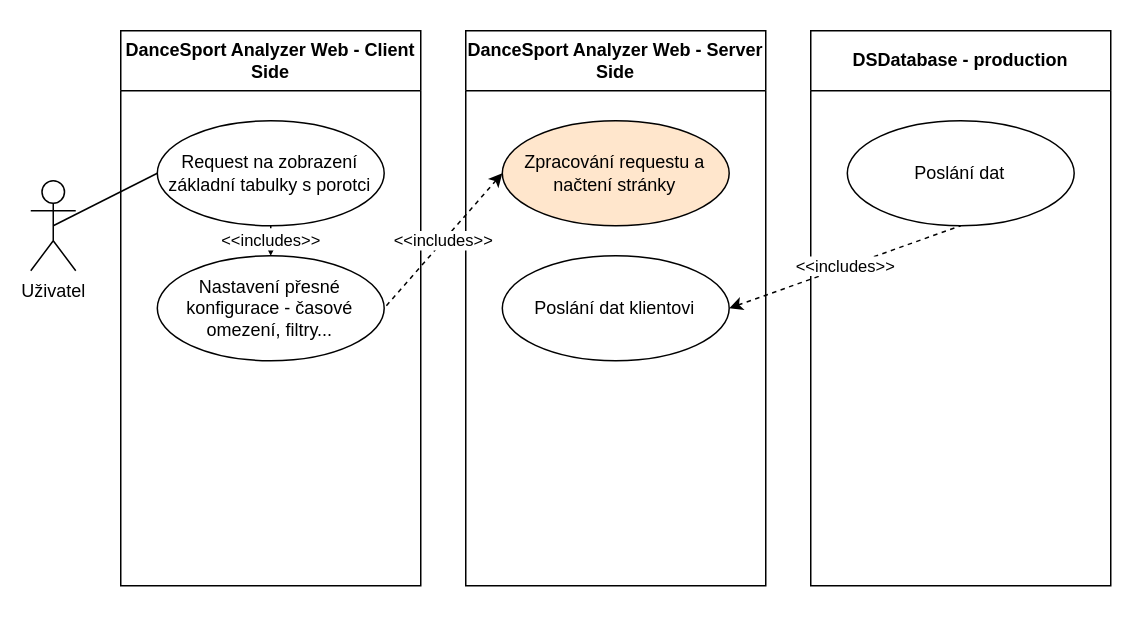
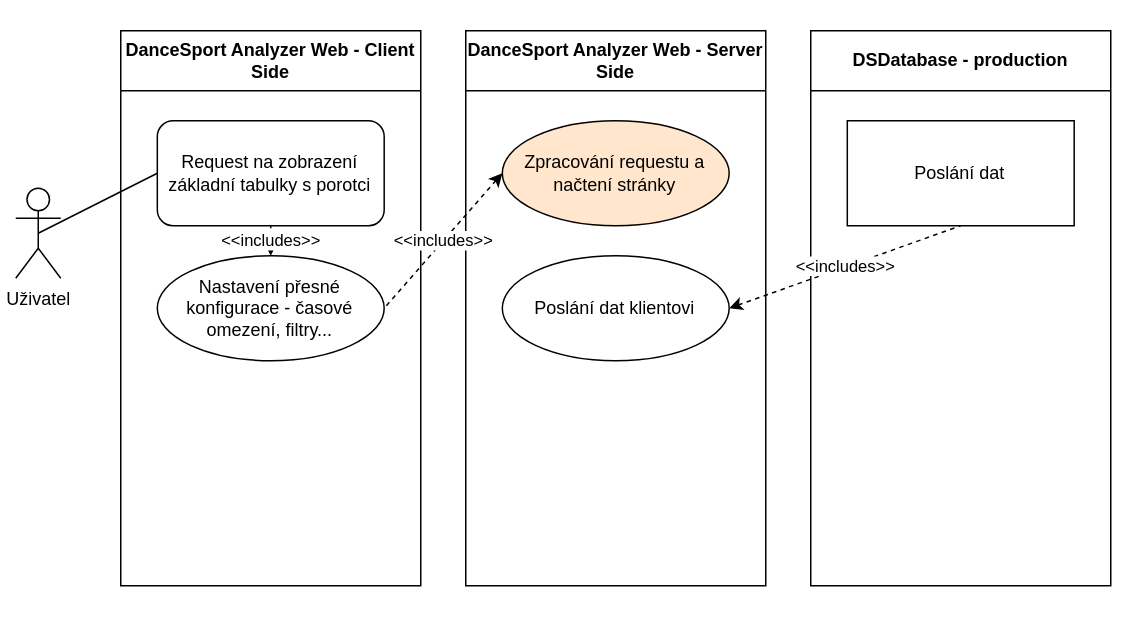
(271, 173) -> (271, 173)
(961, 173) -> (961, 173)
(53, 226) -> (38, 233)
